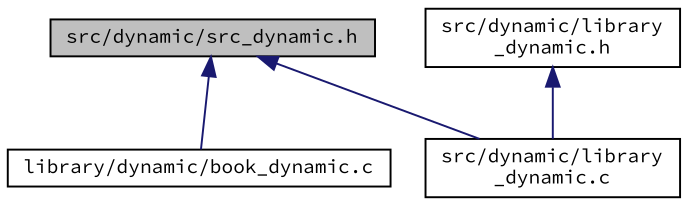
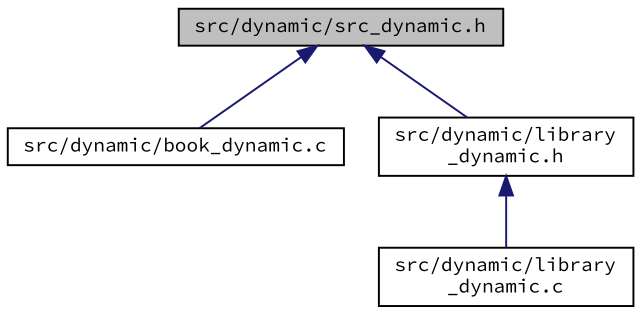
(378, 101) -> (424, 87)
(199, 168) -> (176, 147)
